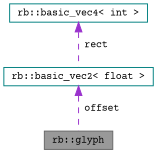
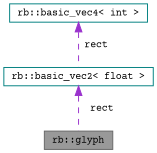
(99, 108) -> (99, 108)
